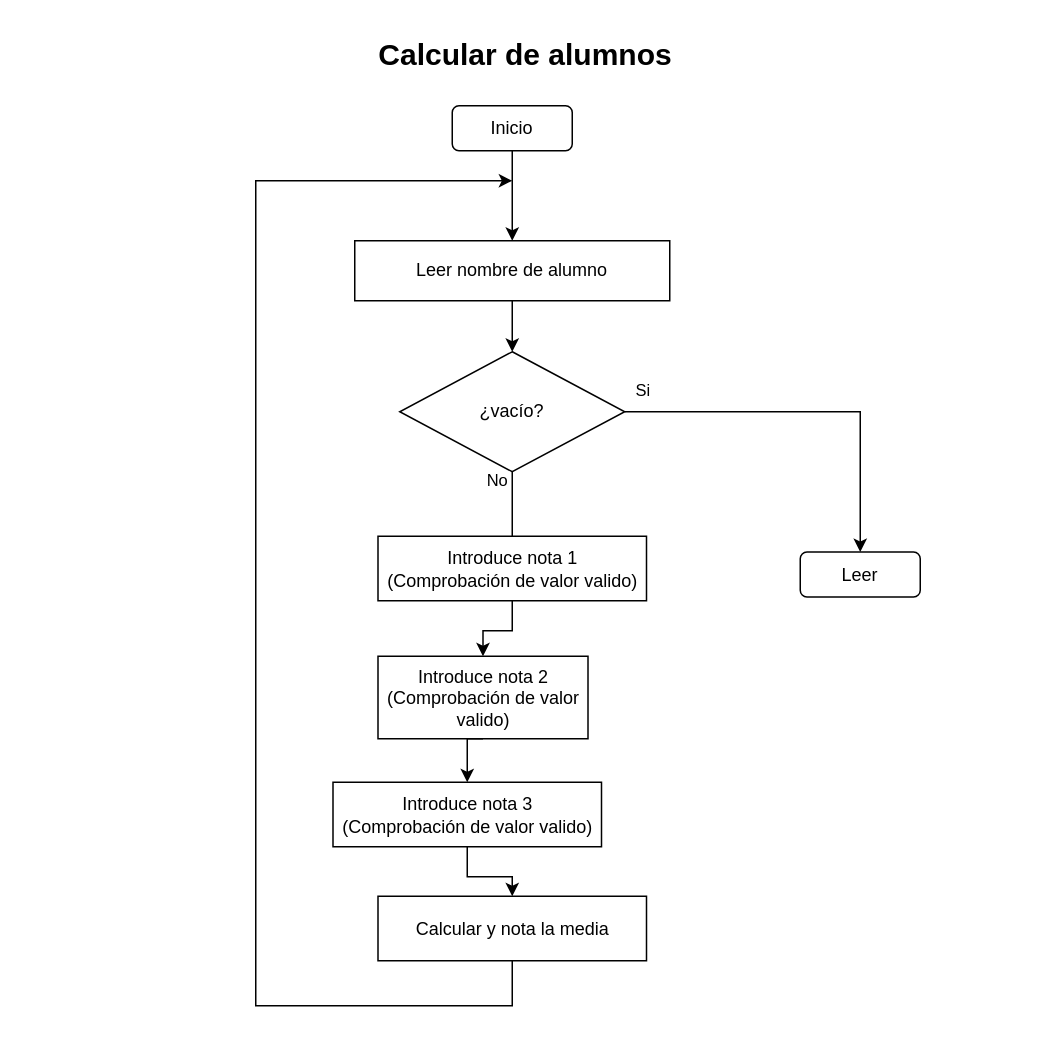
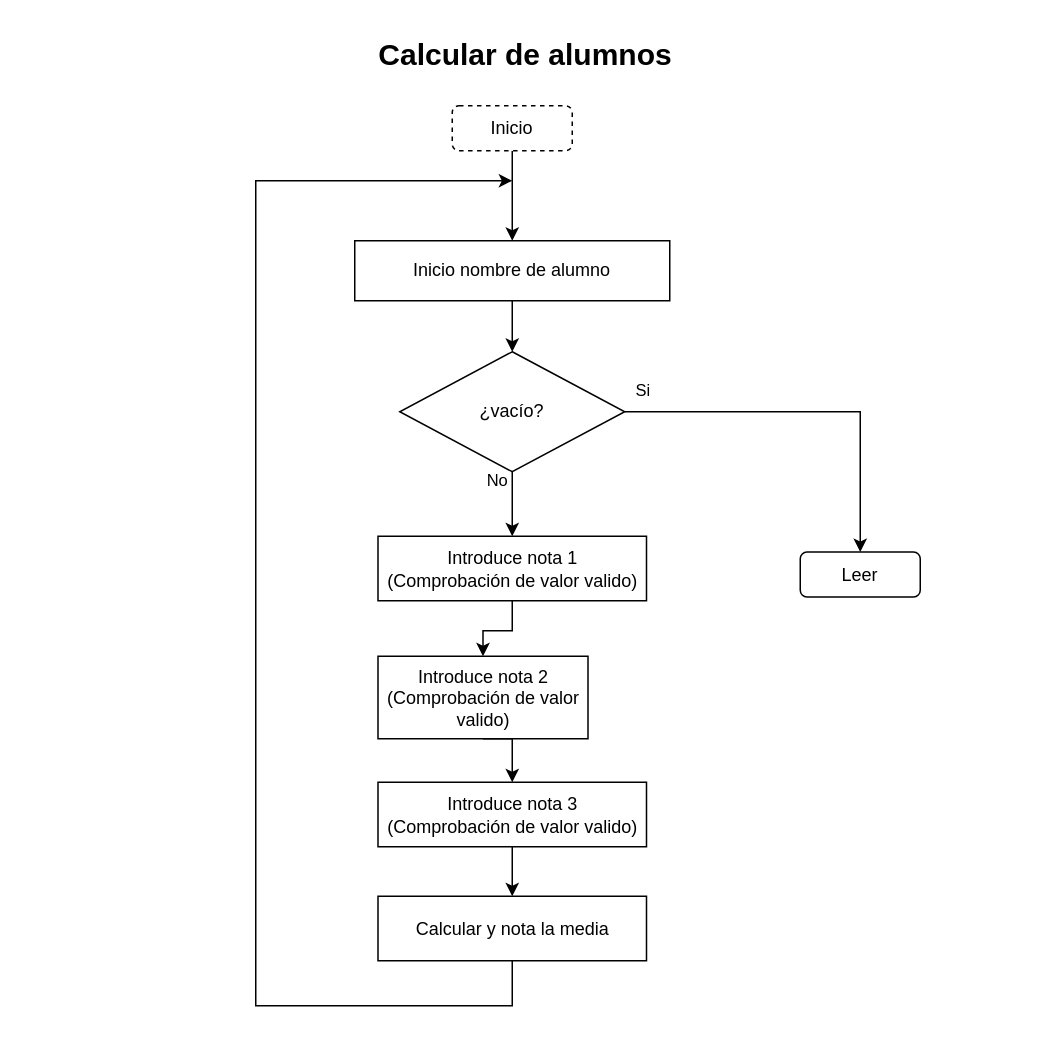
(512, 128) -> (512, 128)
(512, 271) -> (512, 271)
(512, 529) -> (512, 525)
(467, 815) -> (512, 815)
